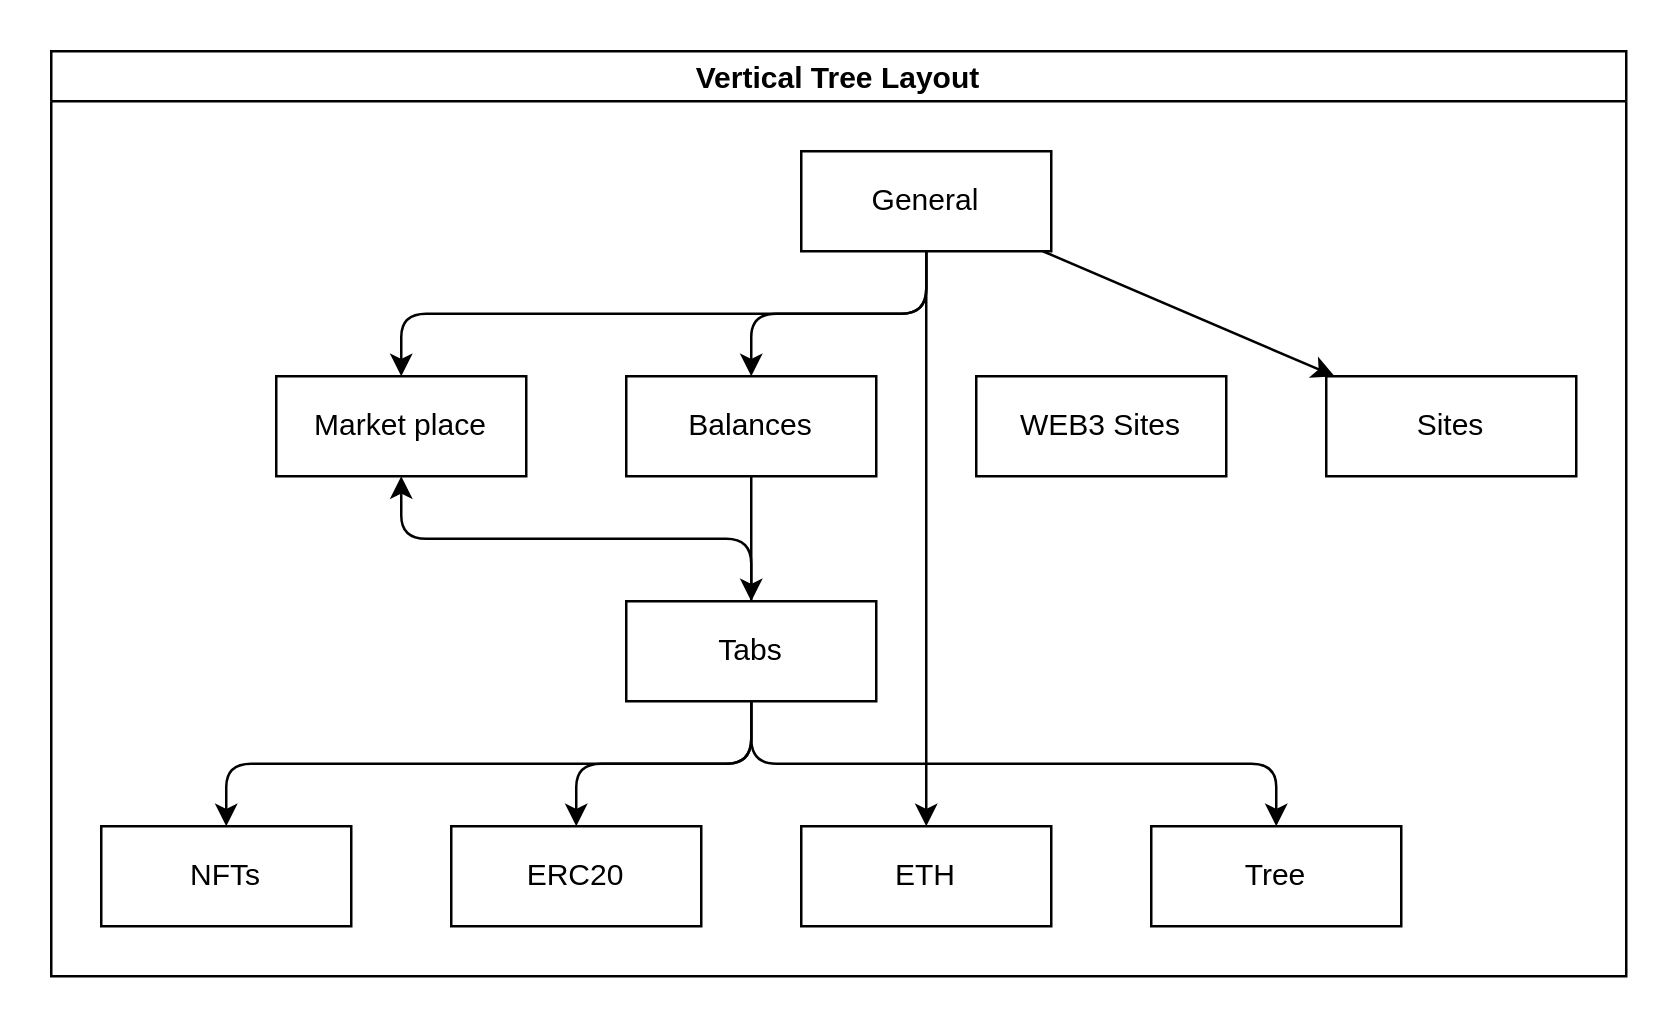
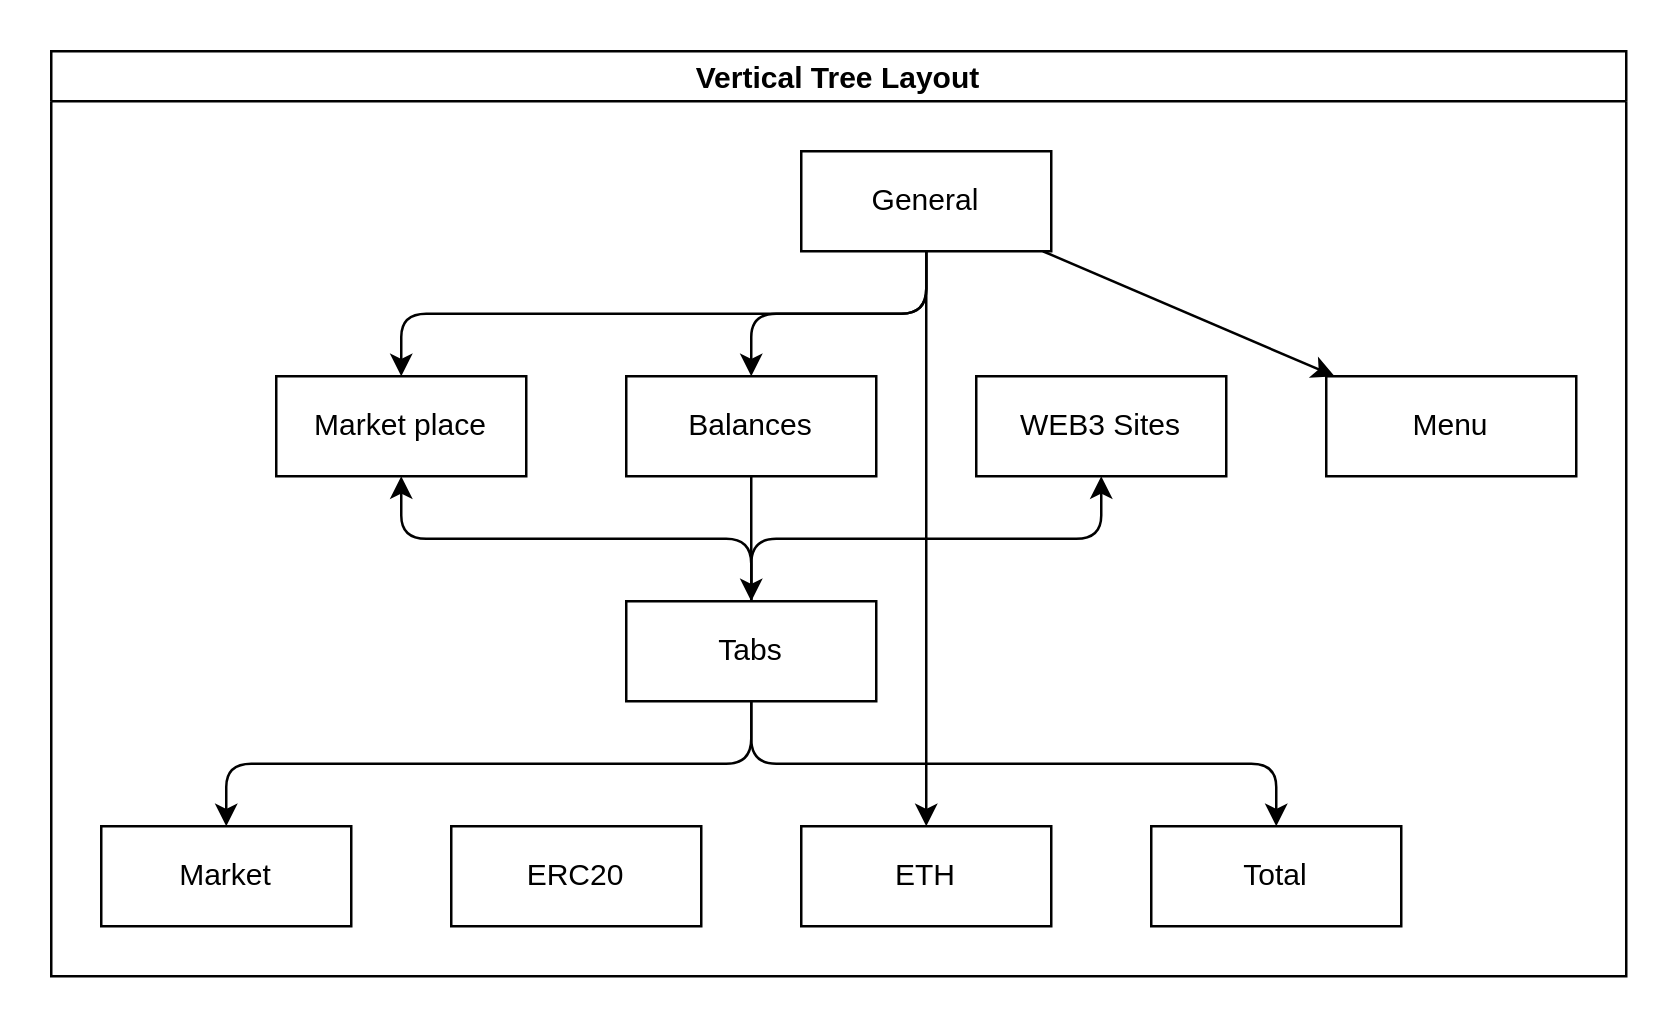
(1451, 426) -> (1451, 426)
(576, 788) -> (1032, 539)
(226, 876) -> (226, 876)
(1276, 876) -> (1276, 876)
